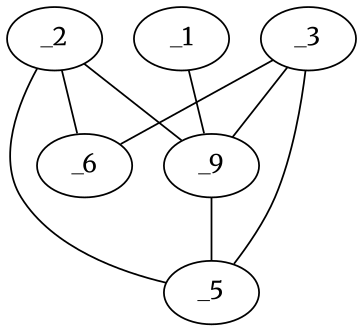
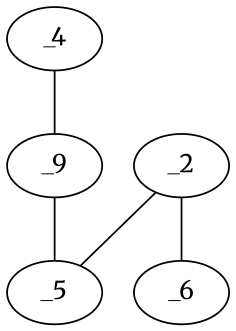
(182, 39) -> (55, 39)
(308, 39) -> none
(133, 102) -> none
